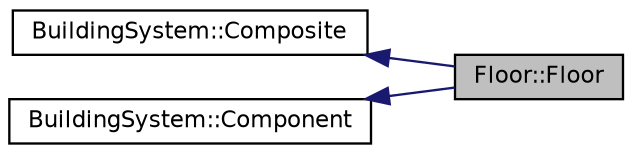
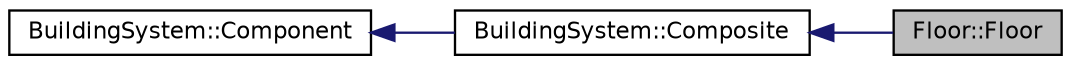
(422, 92) -> (425, 33)
